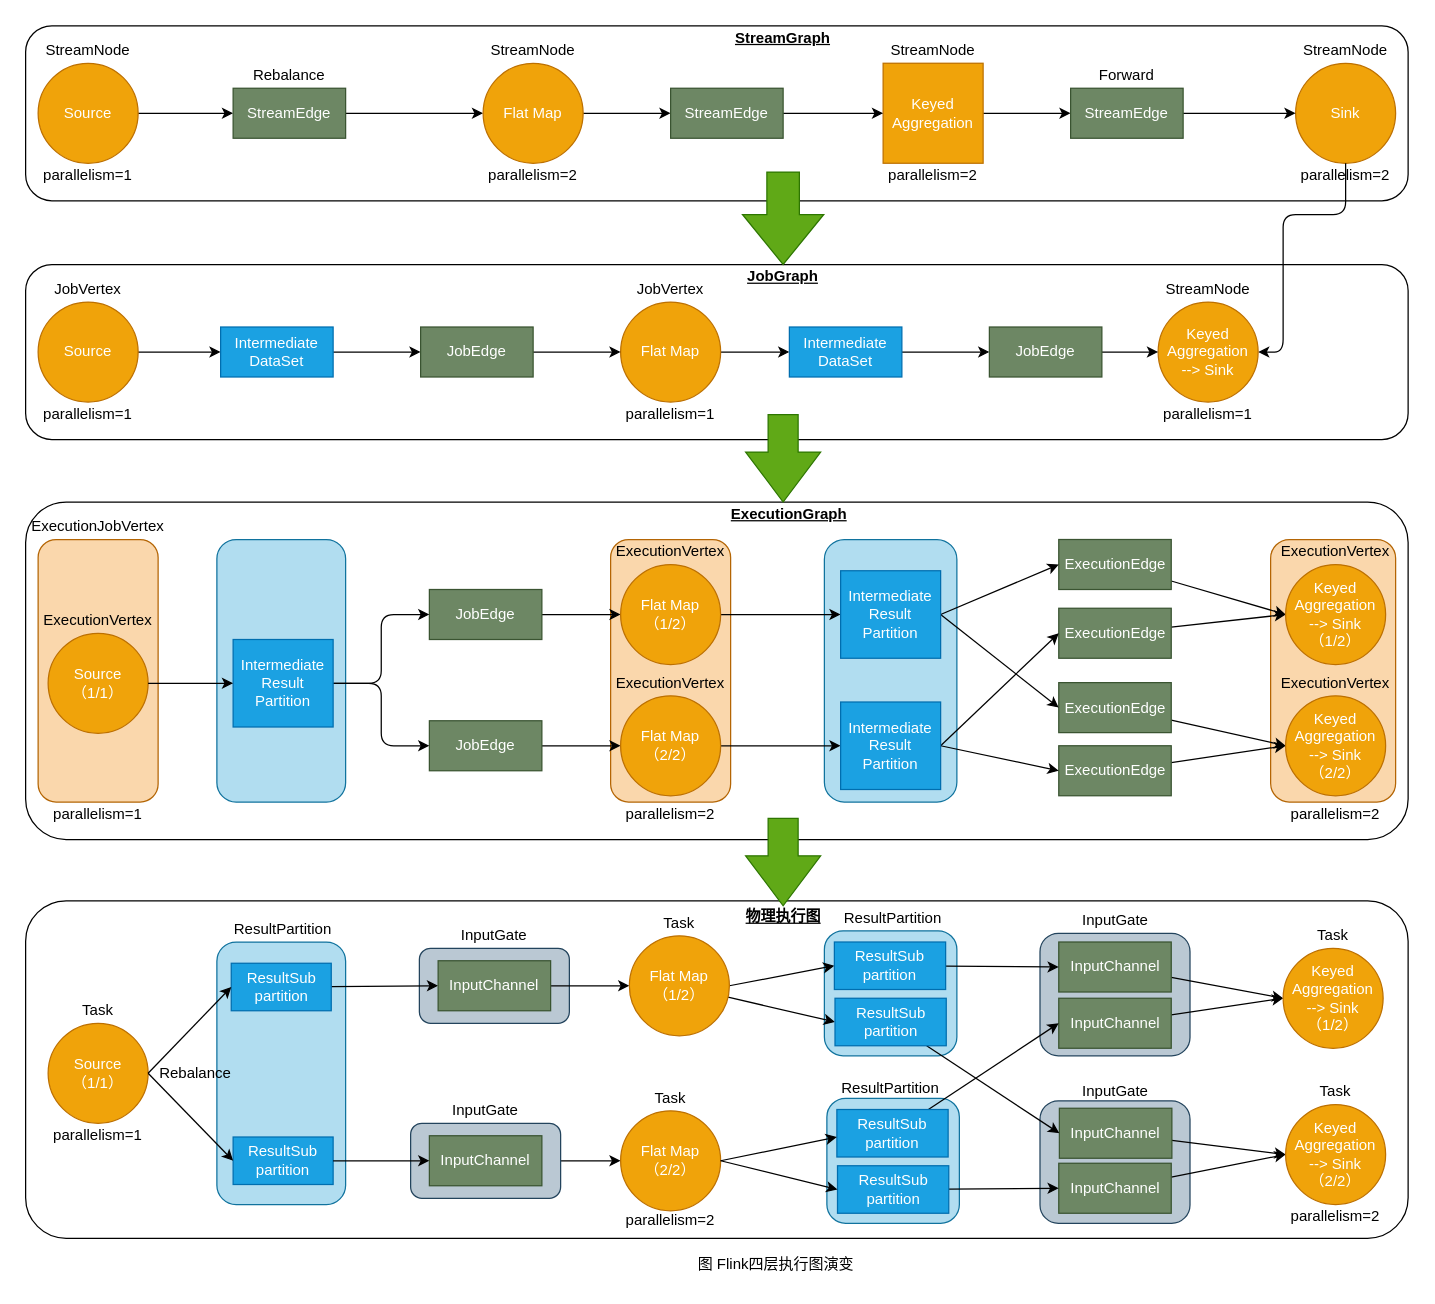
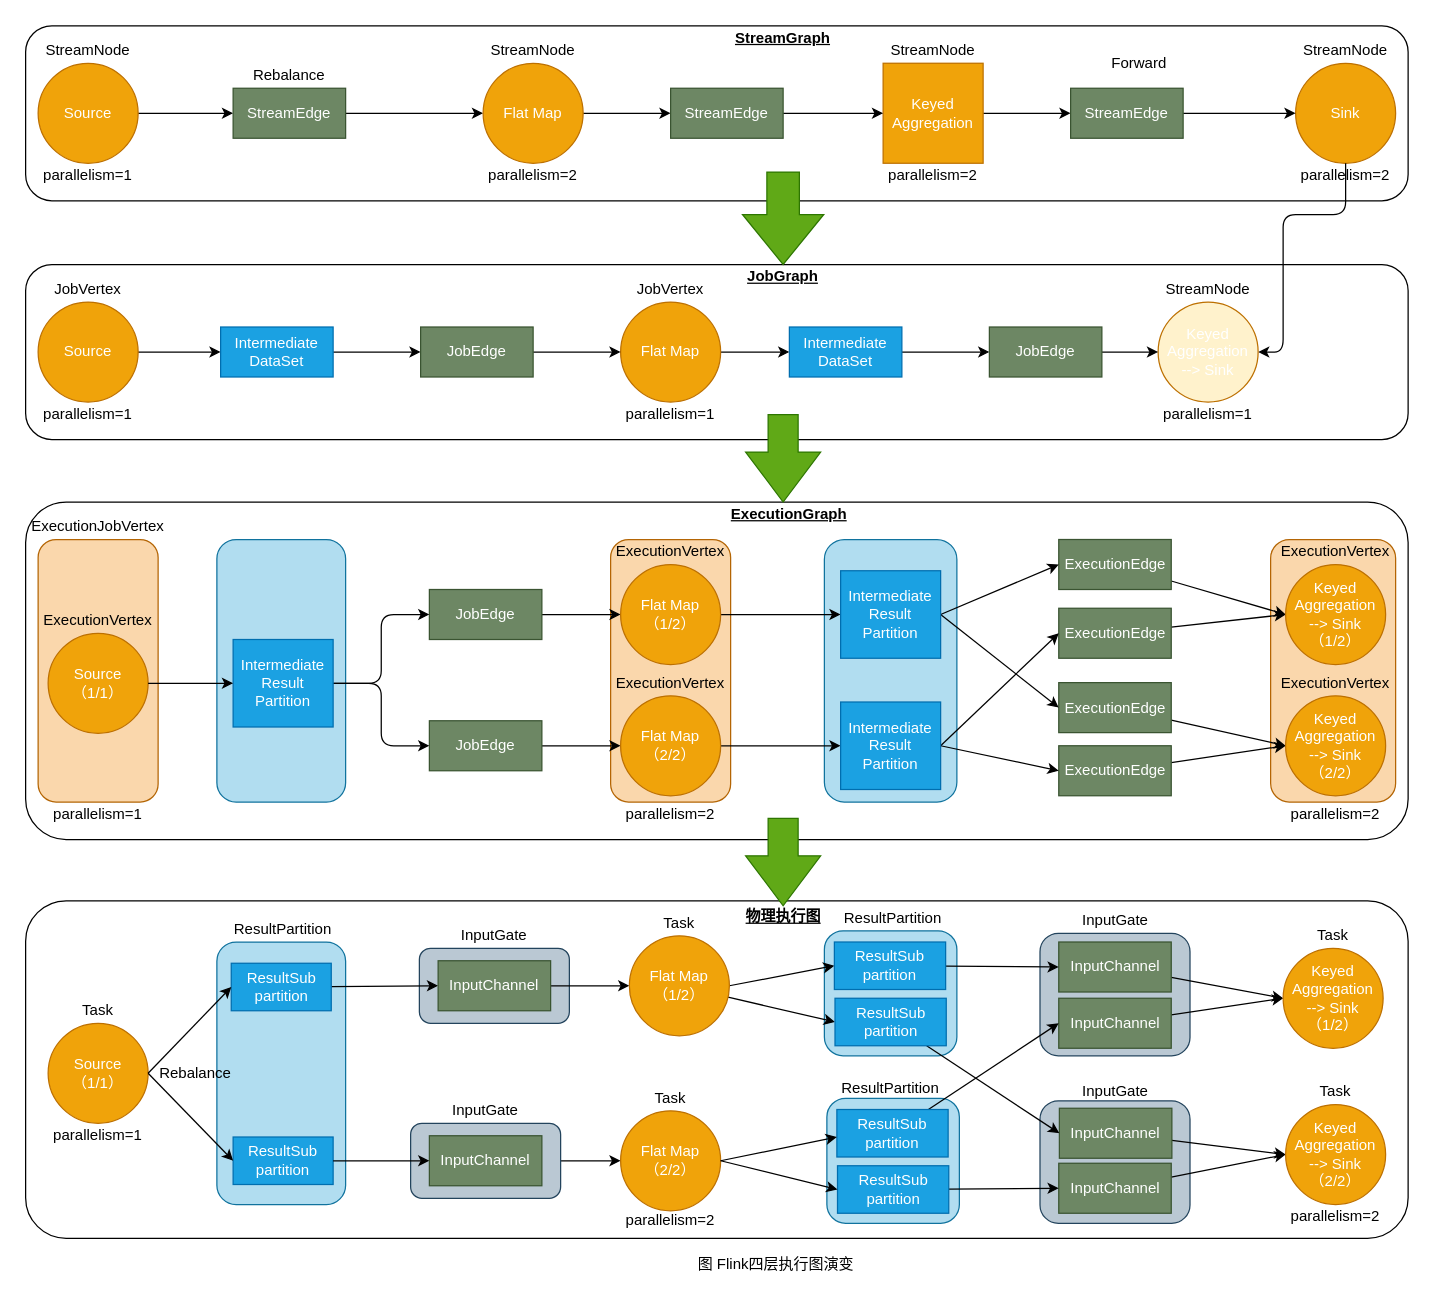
(1127, 76) -> (1139, 63)
(1208, 352) -> (1208, 352)
